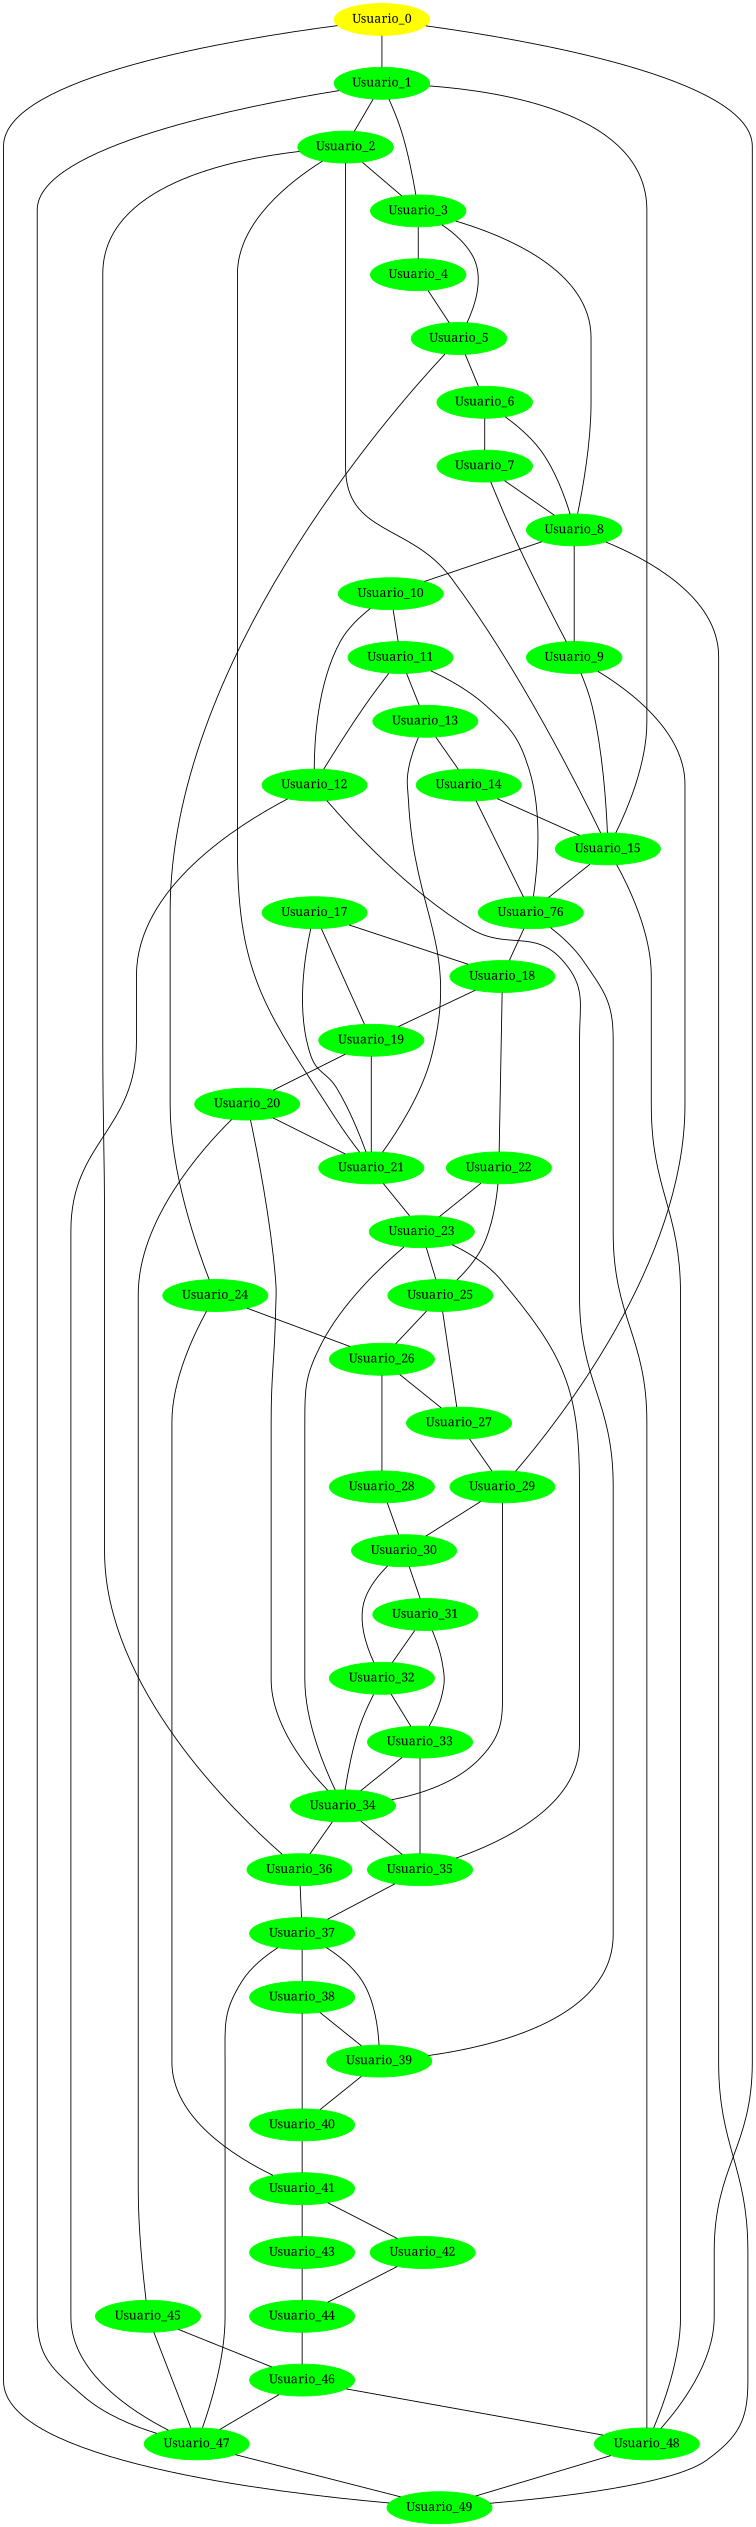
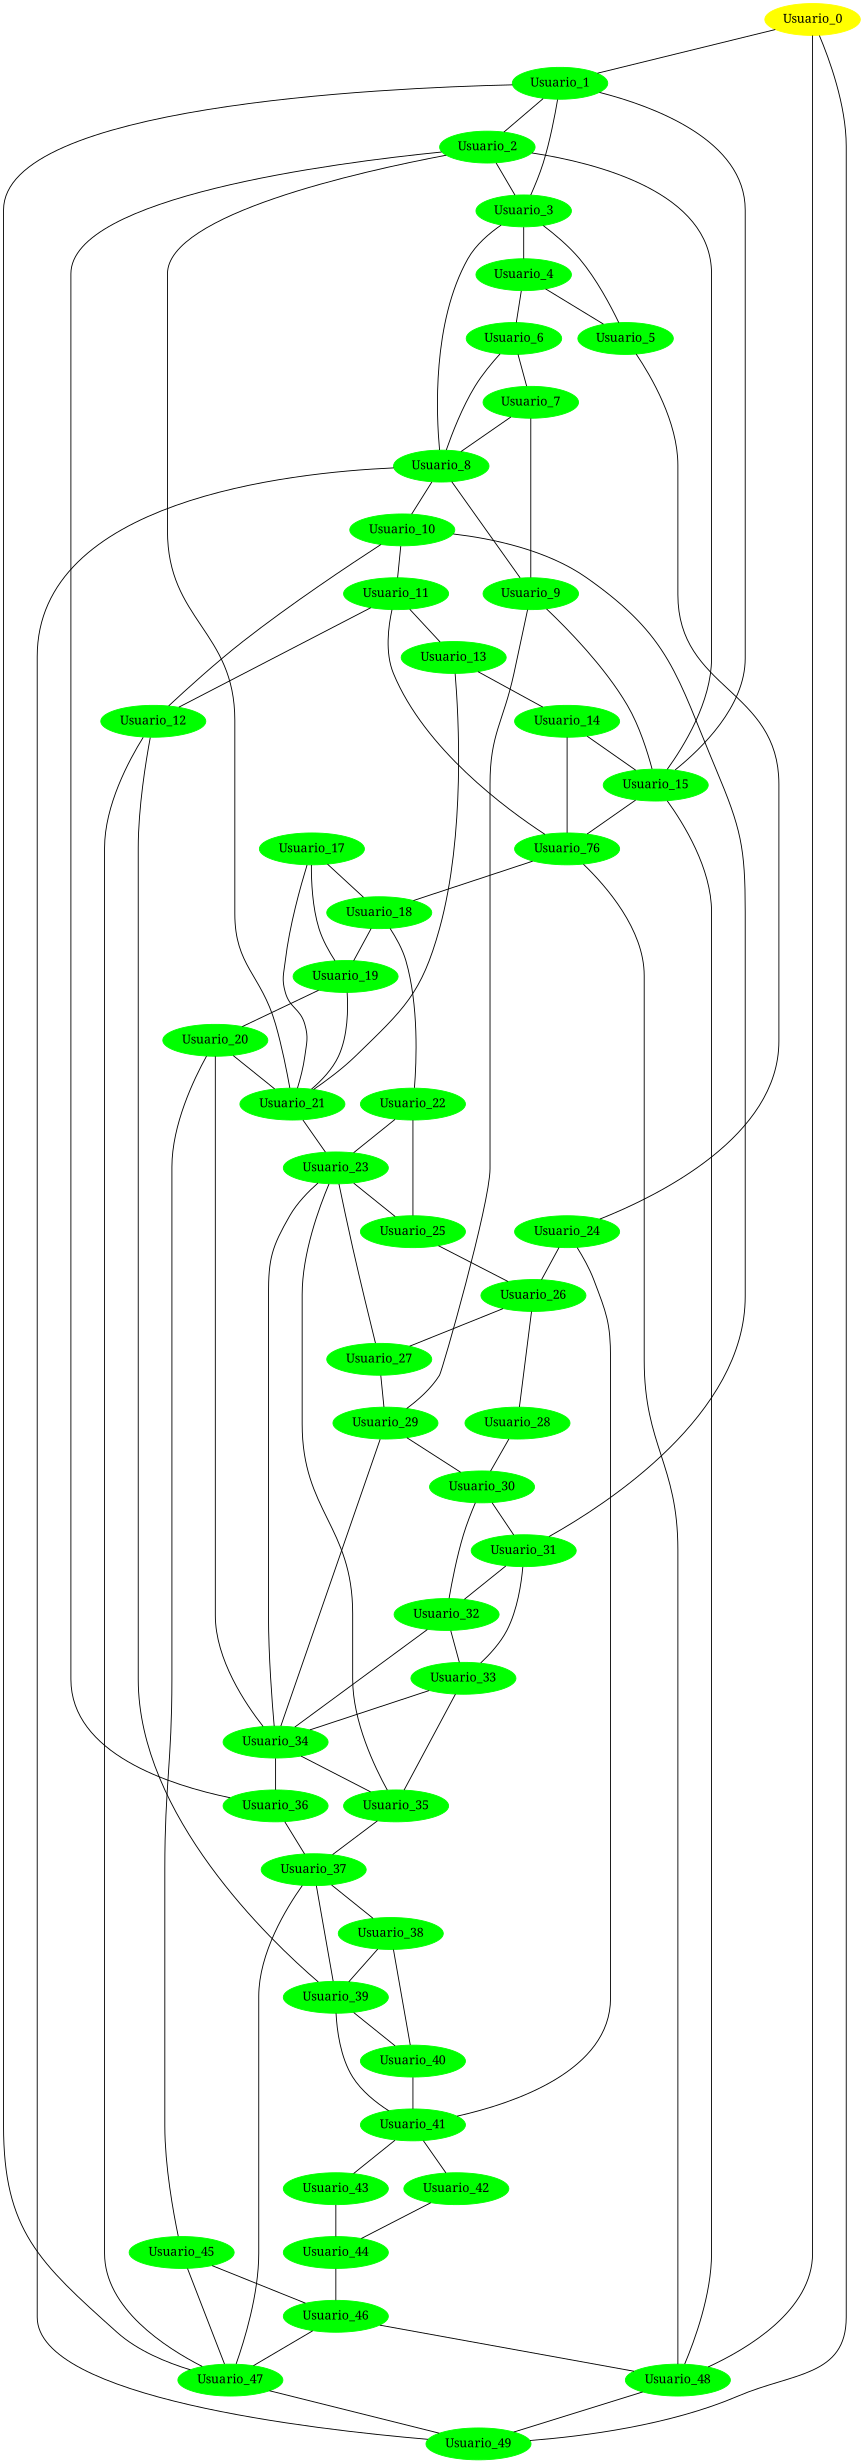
(472, 370) -> (519, 307)
none -> (745, 1004)
(450, 1359) -> (356, 1264)
none -> (349, 2070)
